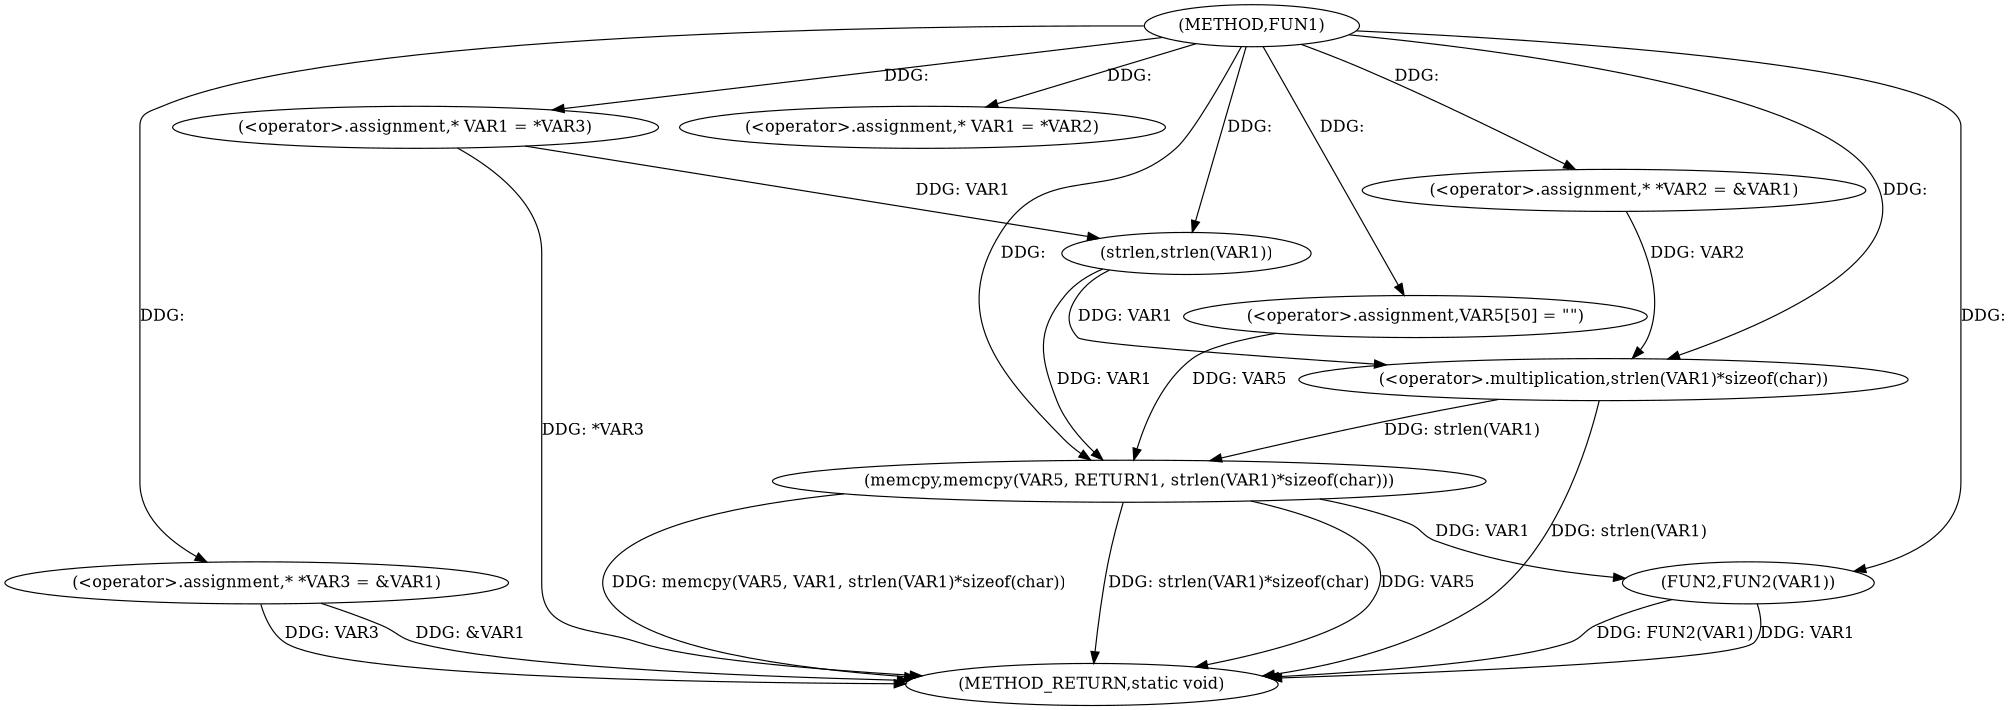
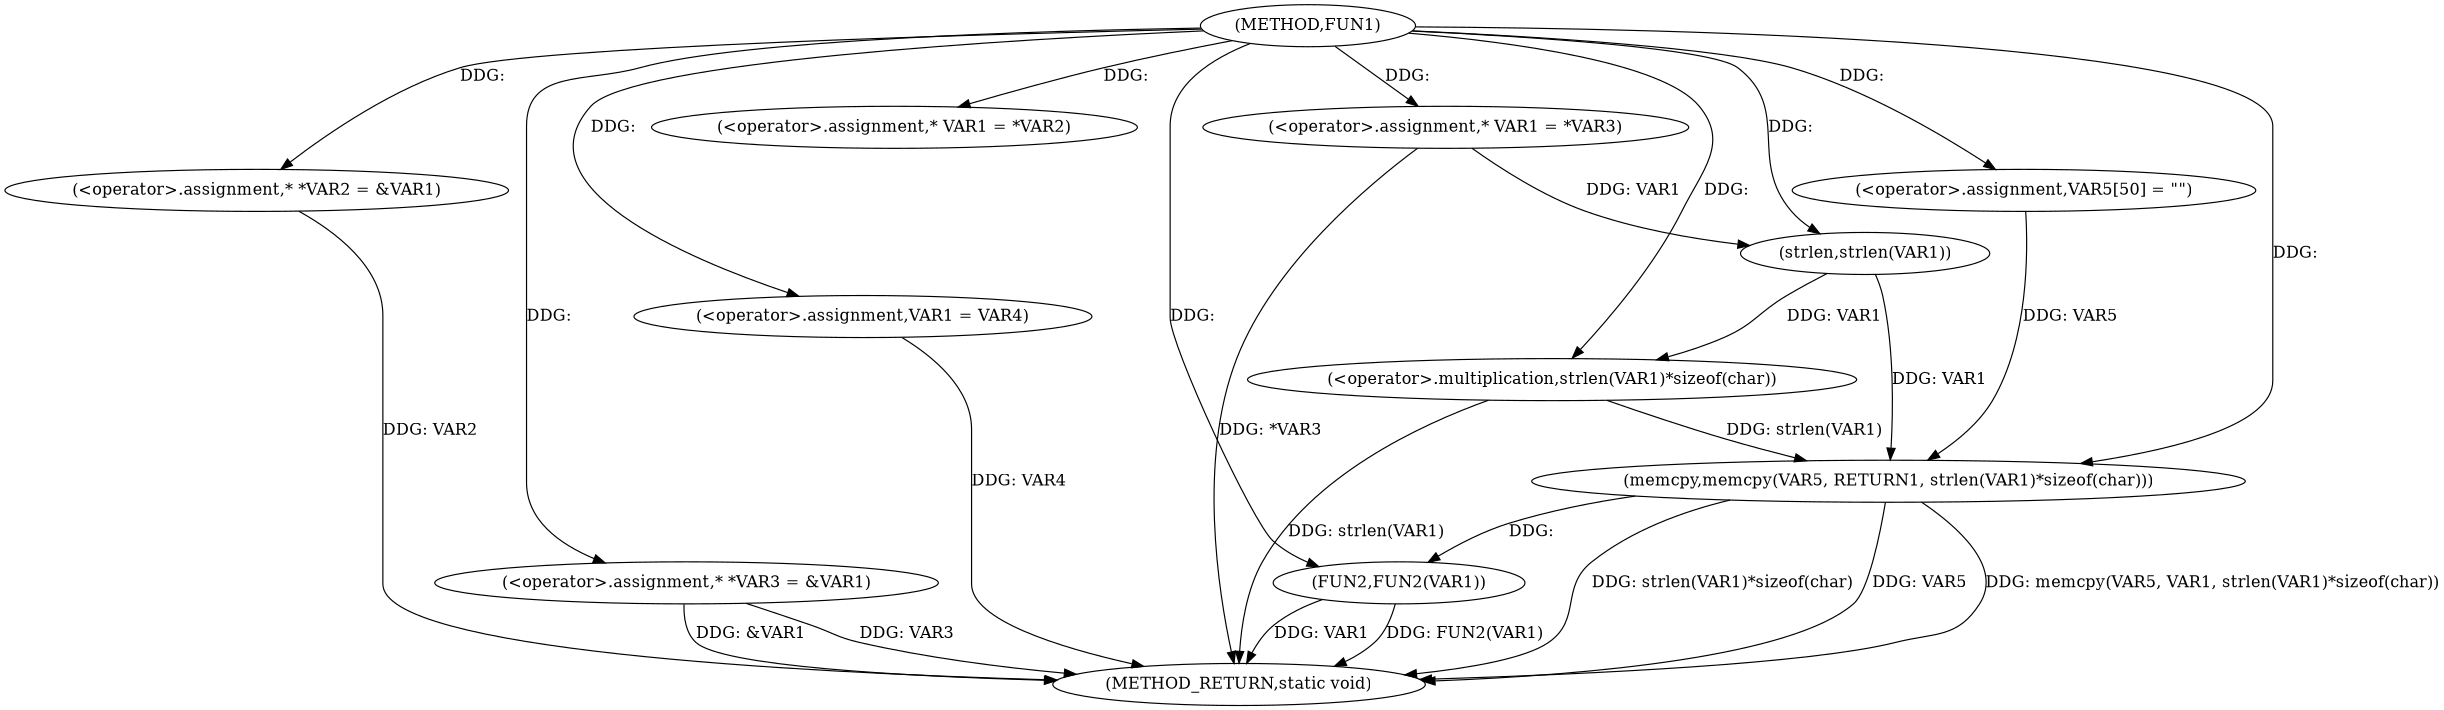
(1652, 280) -> (503, 637)
none -> (863, 317)
(1483, 532) -> (1534, 532)
